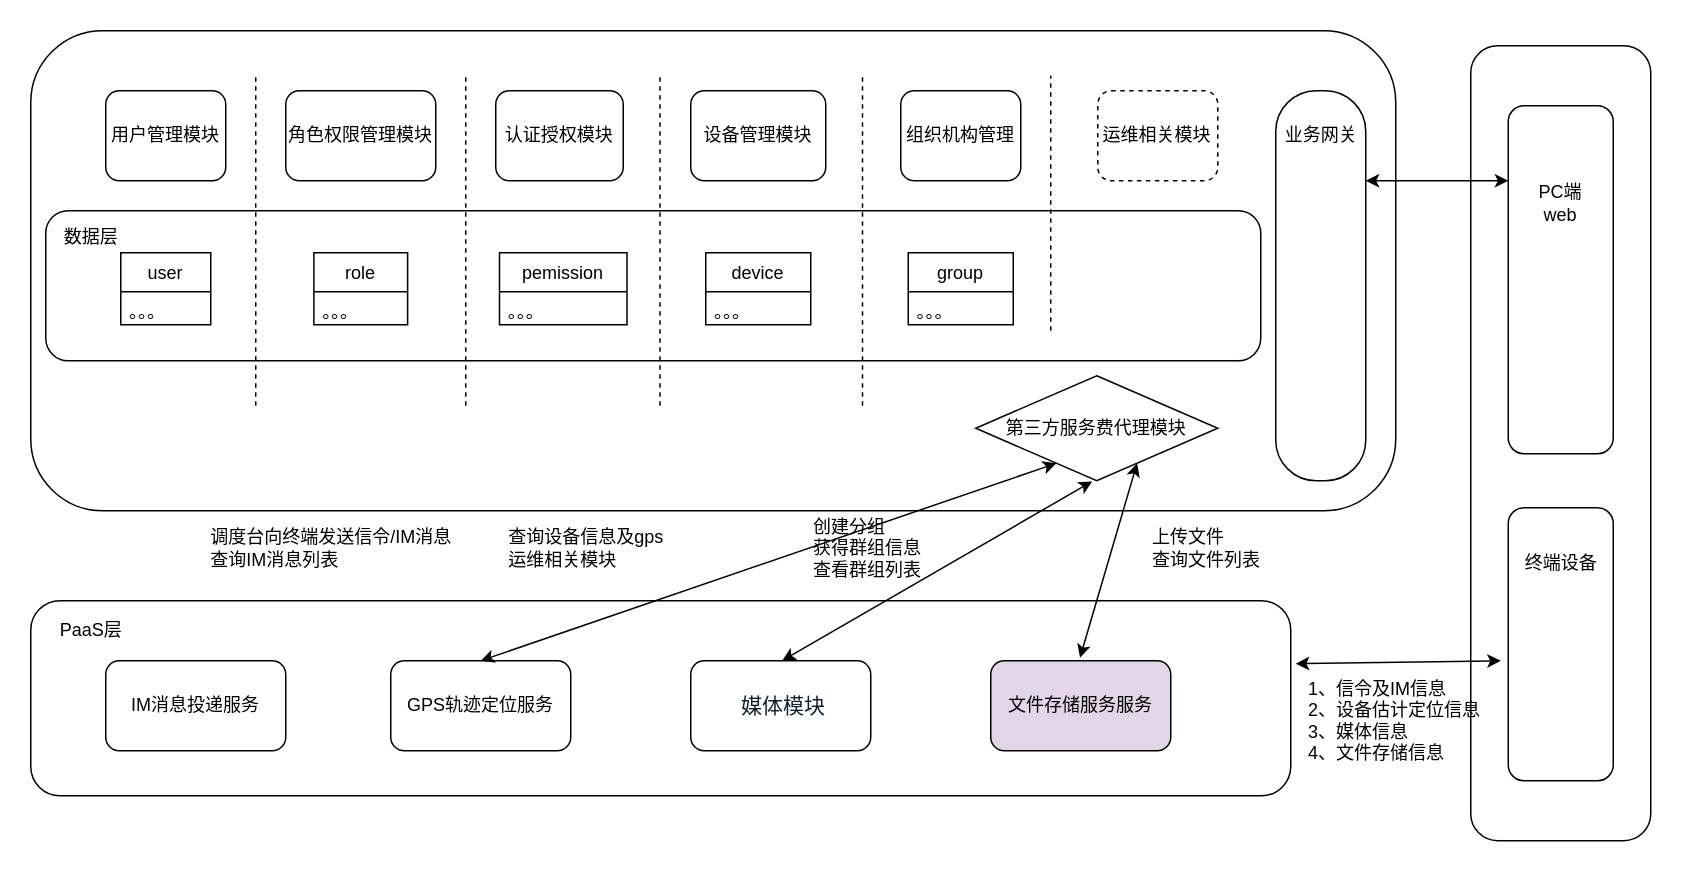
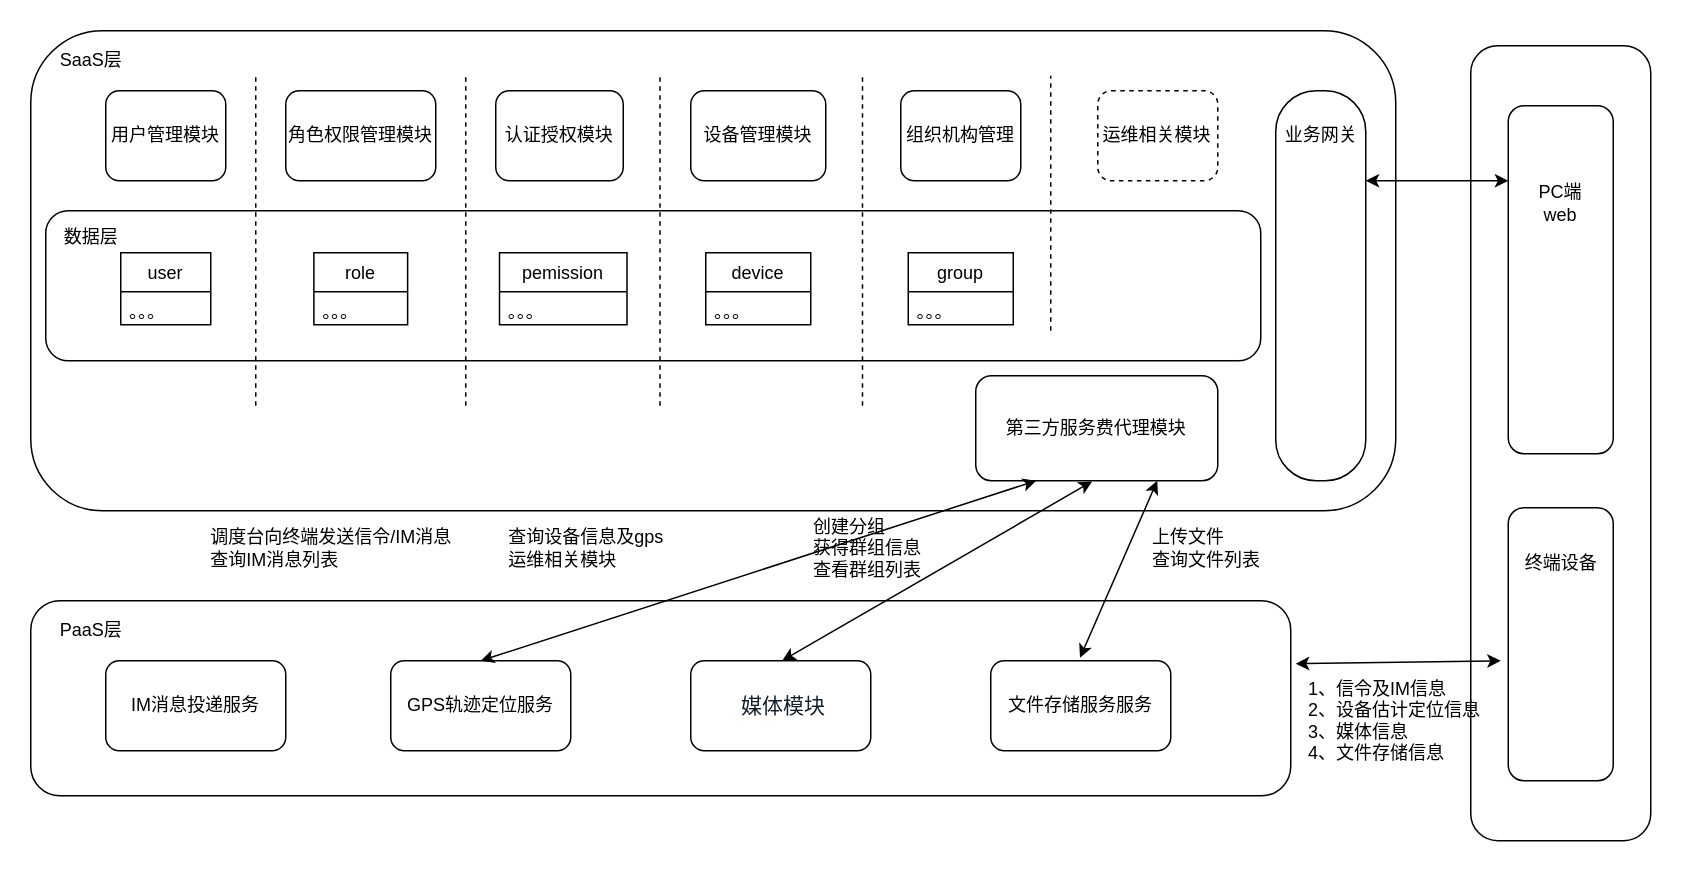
none -> (91, 61)
(1097, 428) -> (1097, 428)
(1081, 706) -> (1081, 706)
